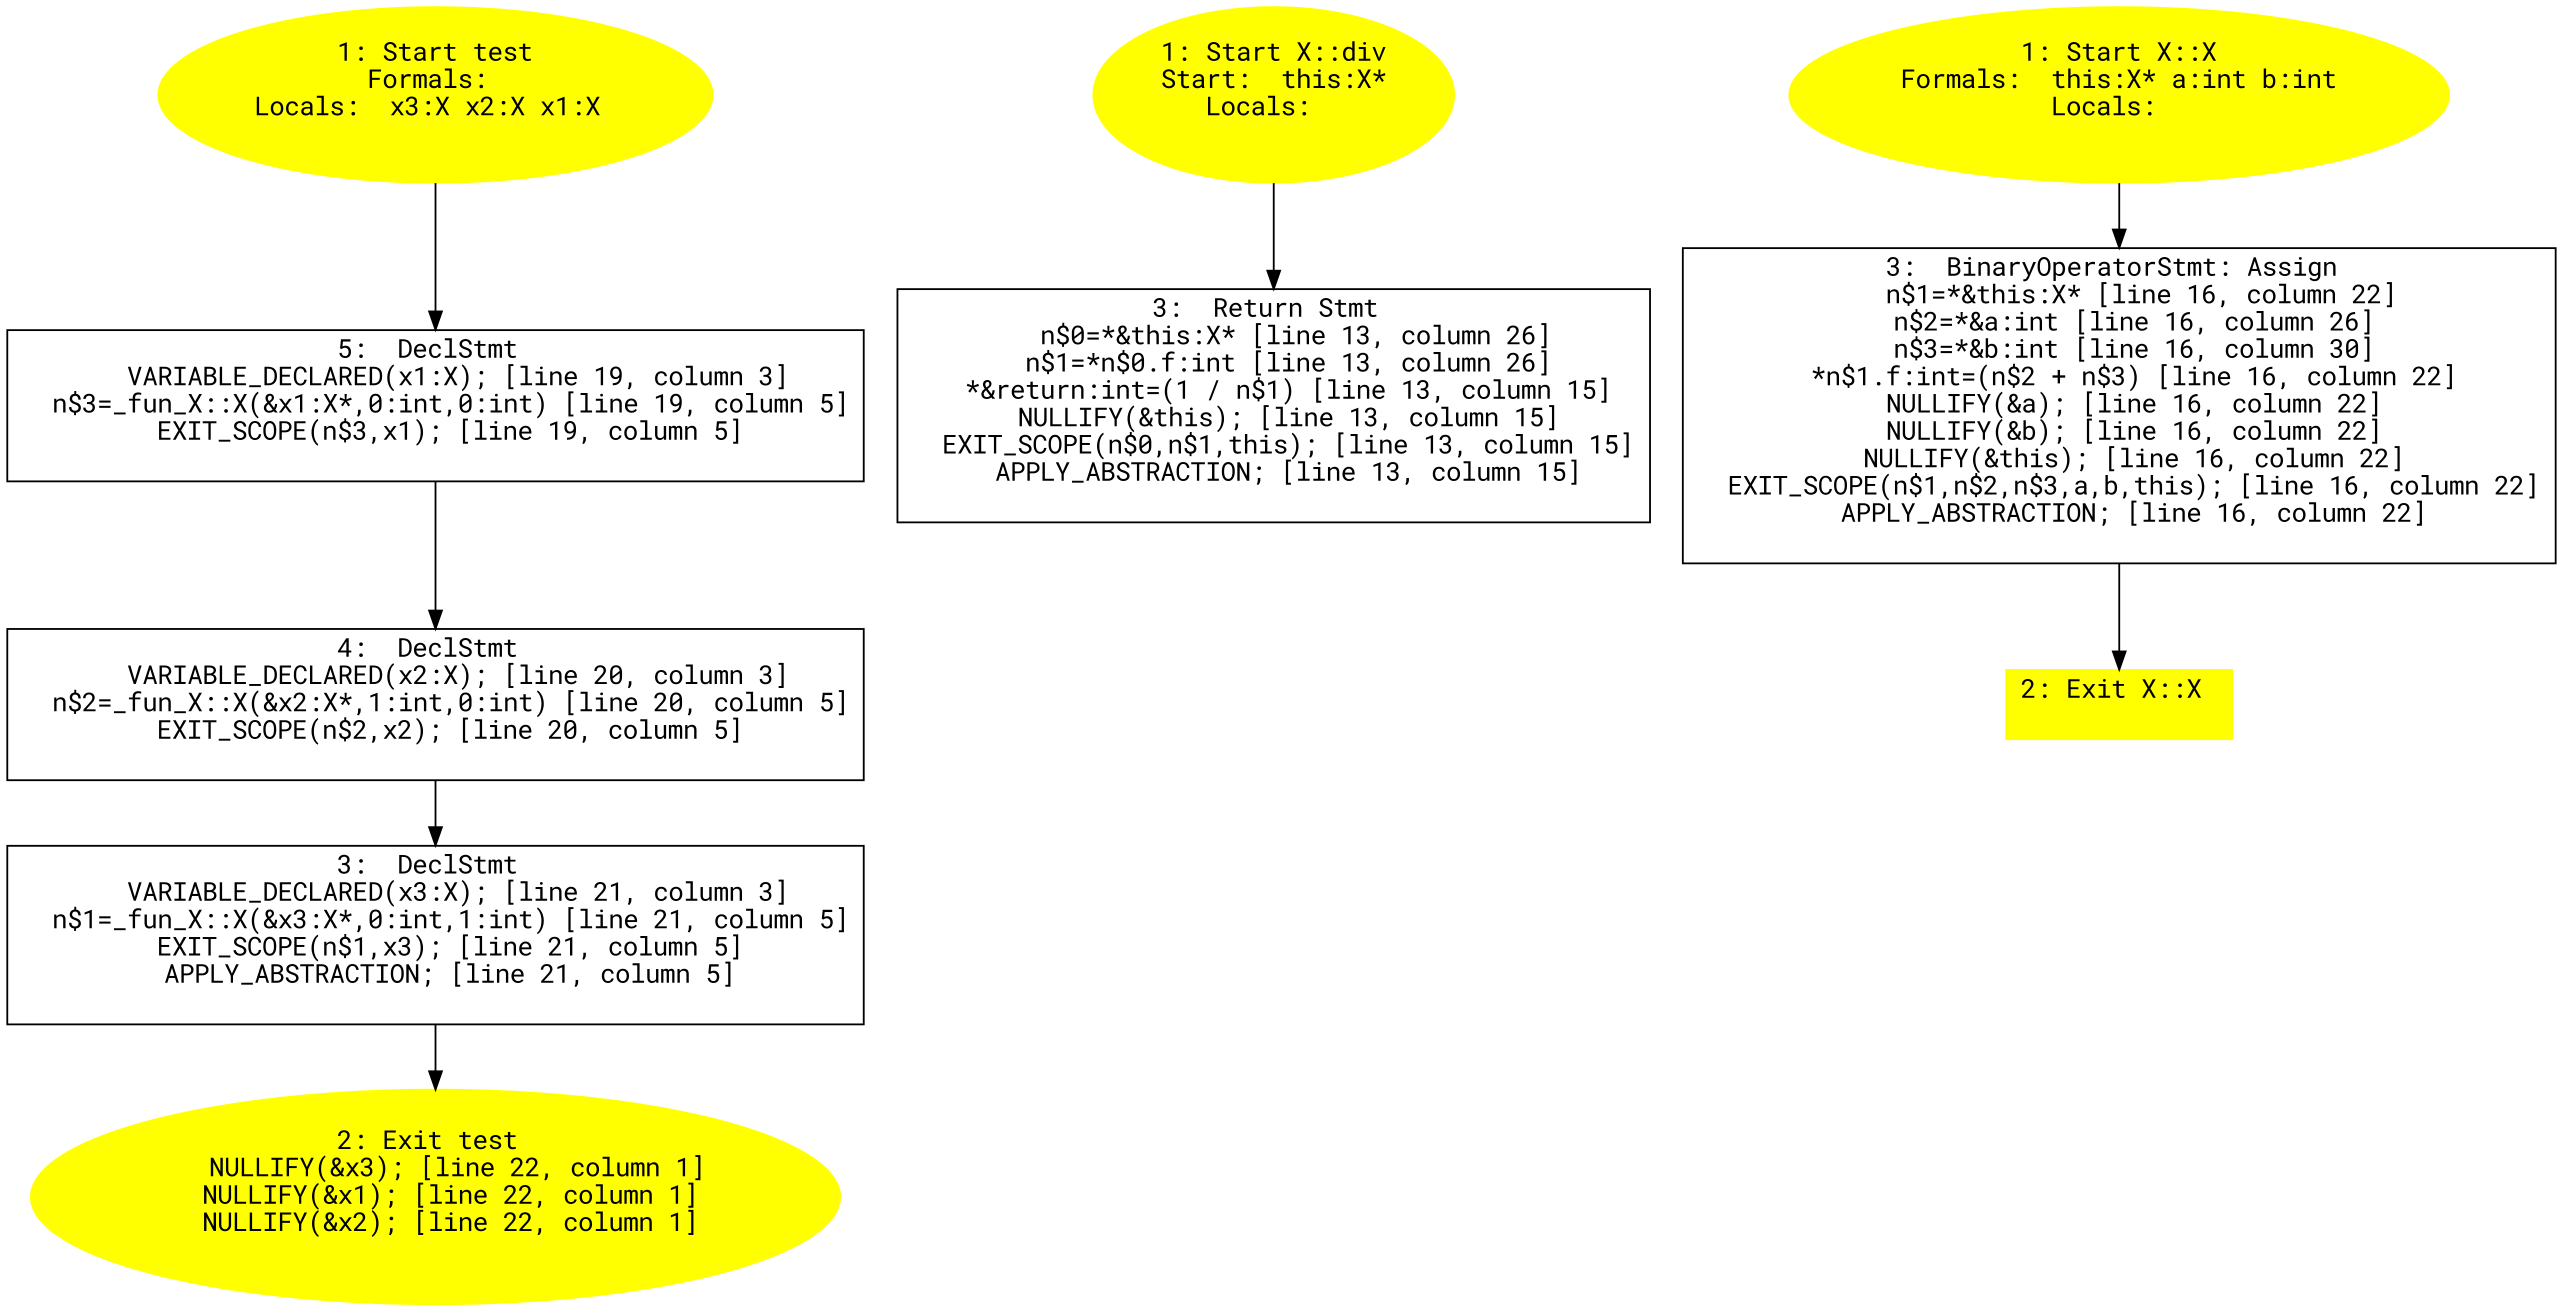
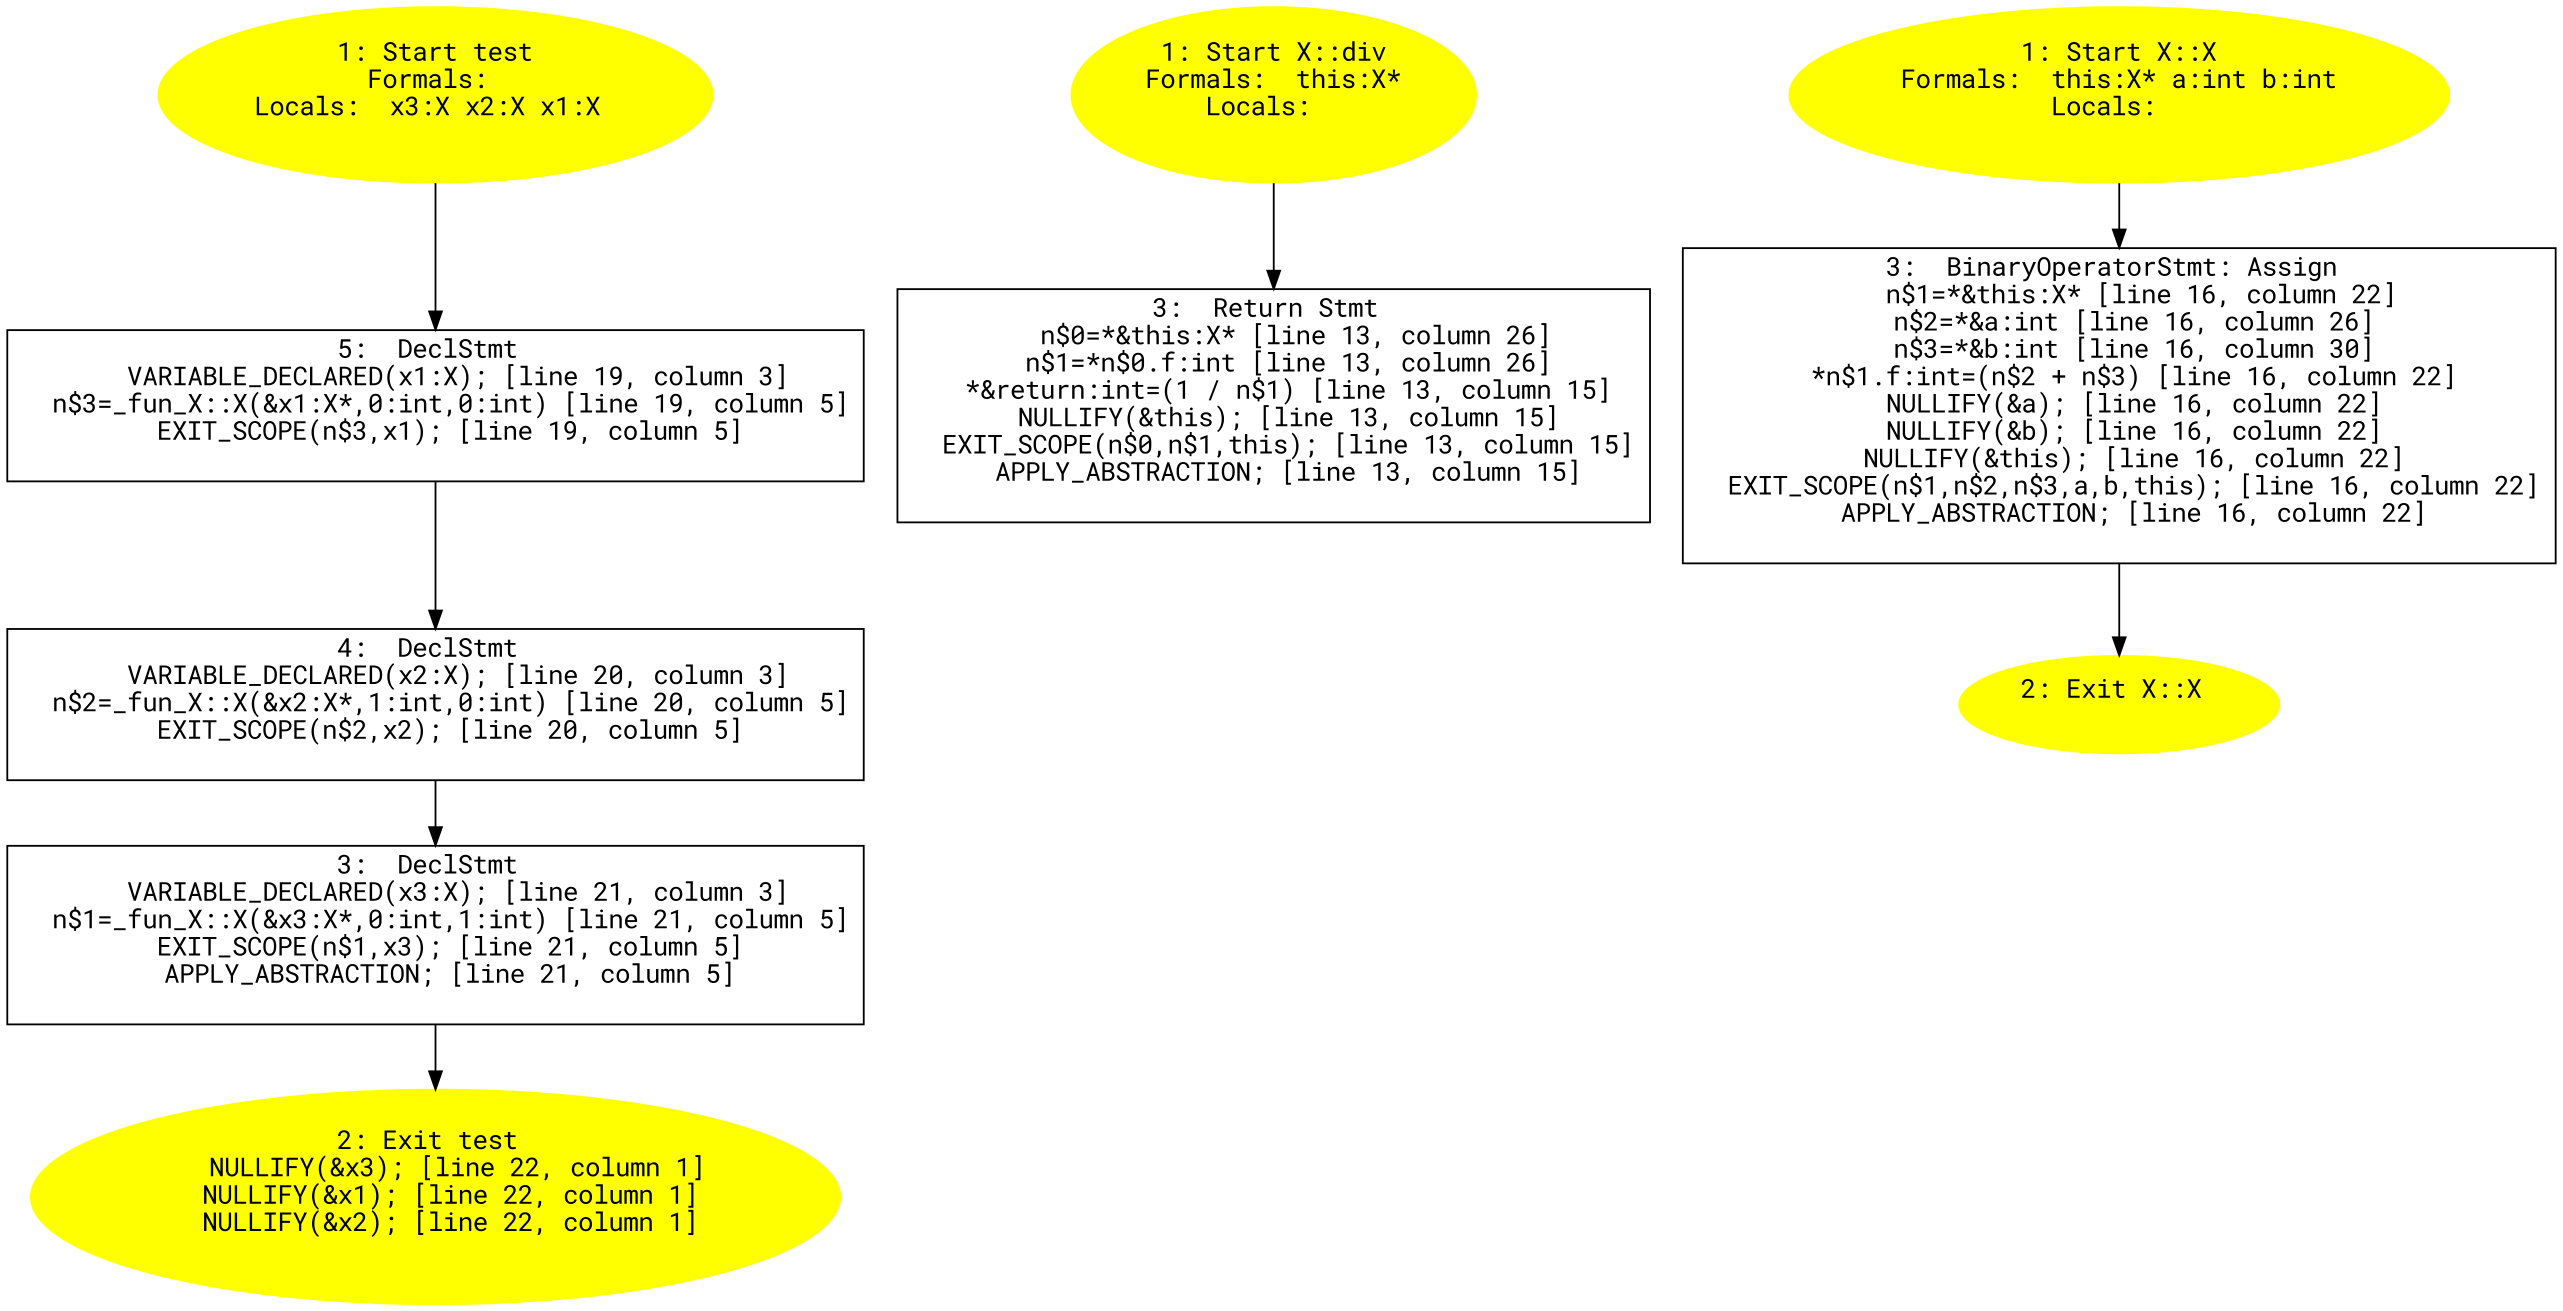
(1274, 95) -> (1274, 95)
(2119, 705) -> (2119, 705)
